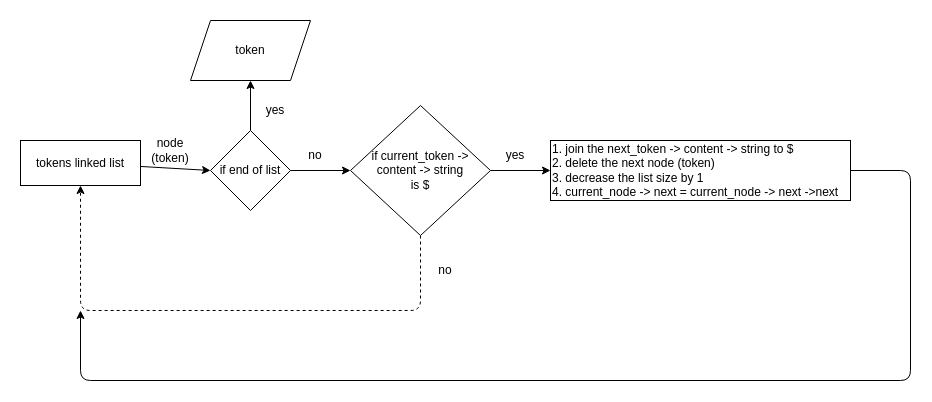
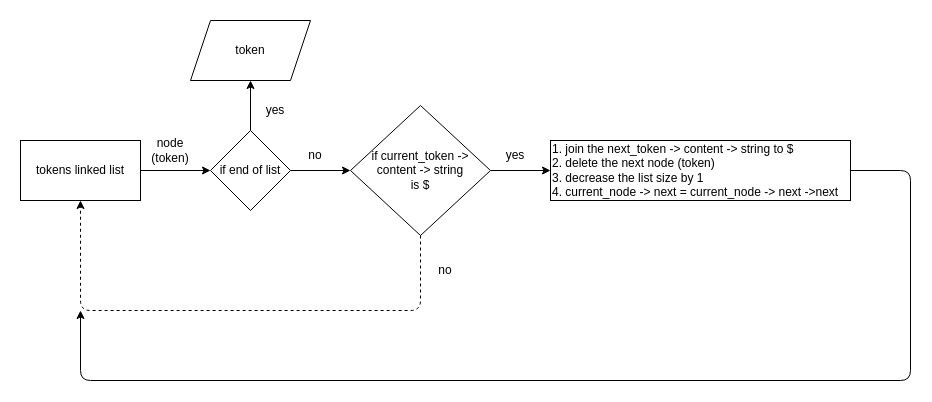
(81, 163) -> (81, 171)
